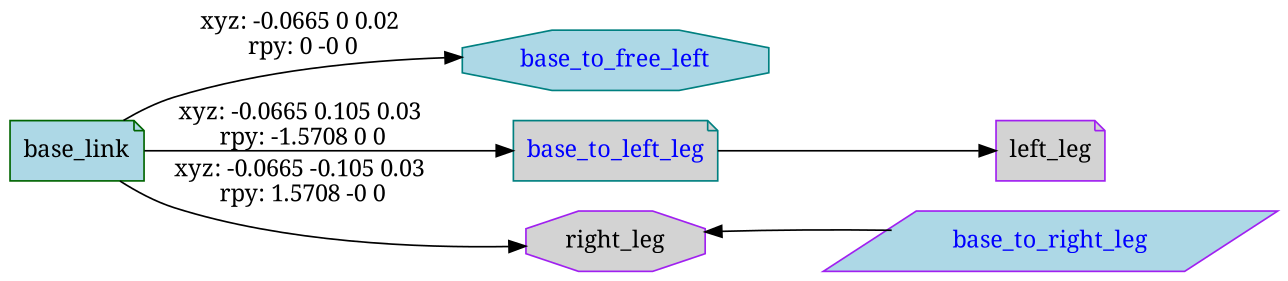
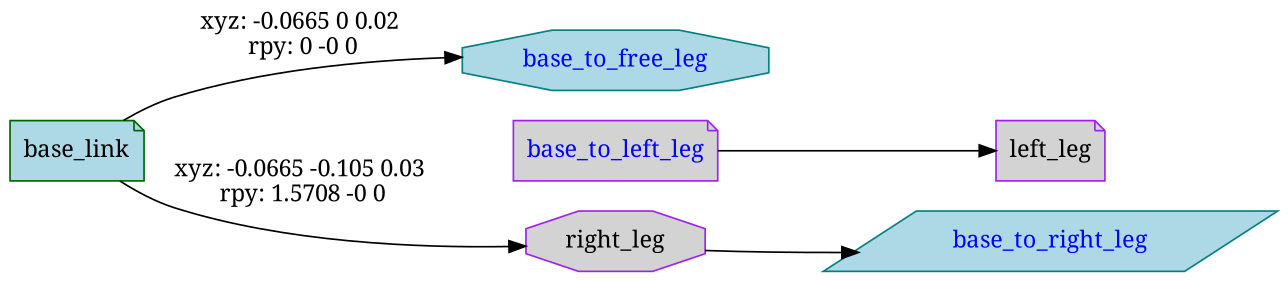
(616, 60) -> (616, 60)
(320, 151) -> none
(616, 151) -> (616, 151)
(807, 230) -> (773, 252)
(1050, 241) -> (1050, 241)
